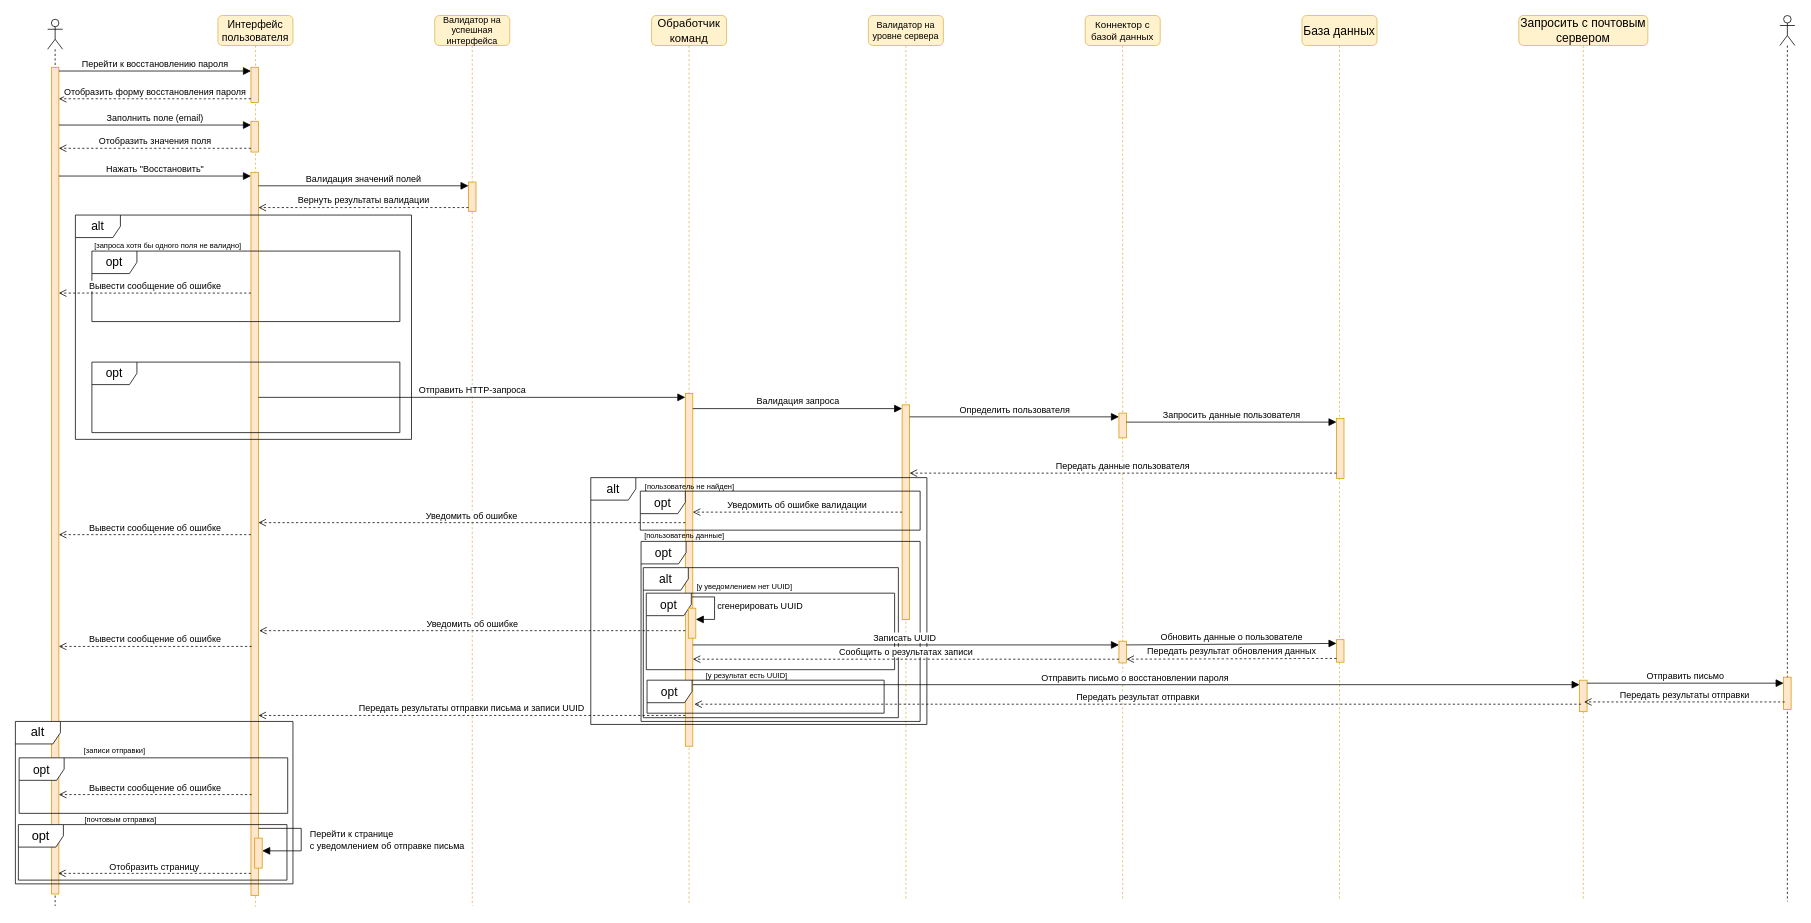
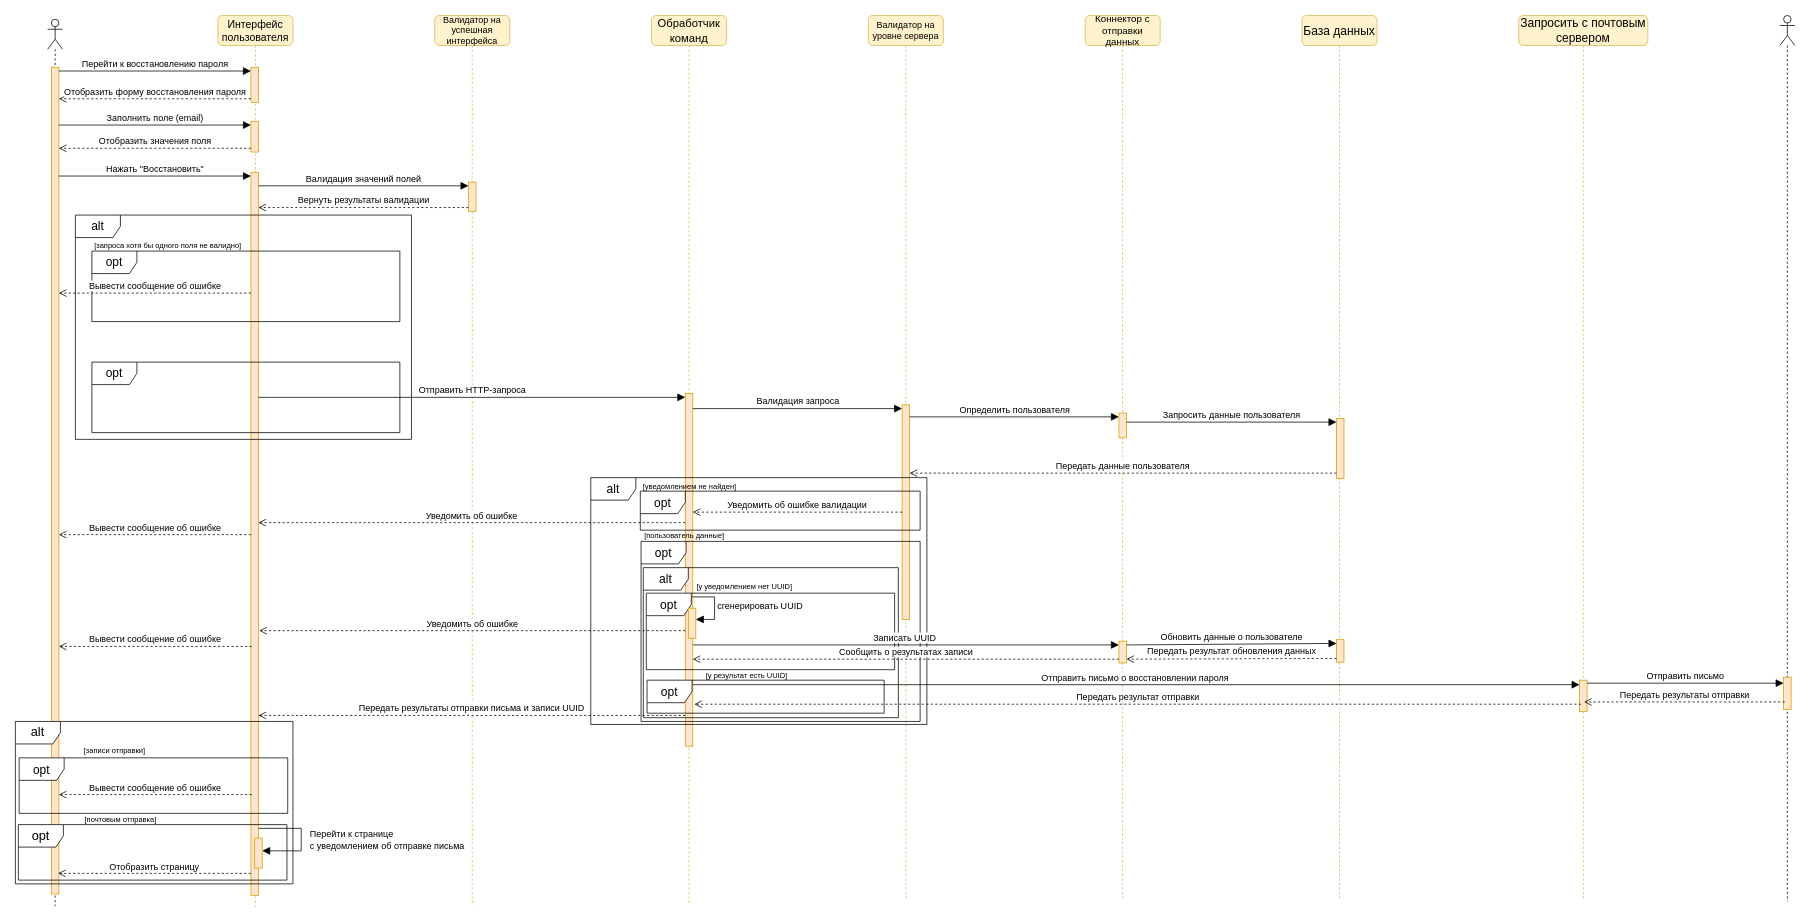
(1122, 30) -> (1122, 30)
(690, 484) -> (690, 484)
